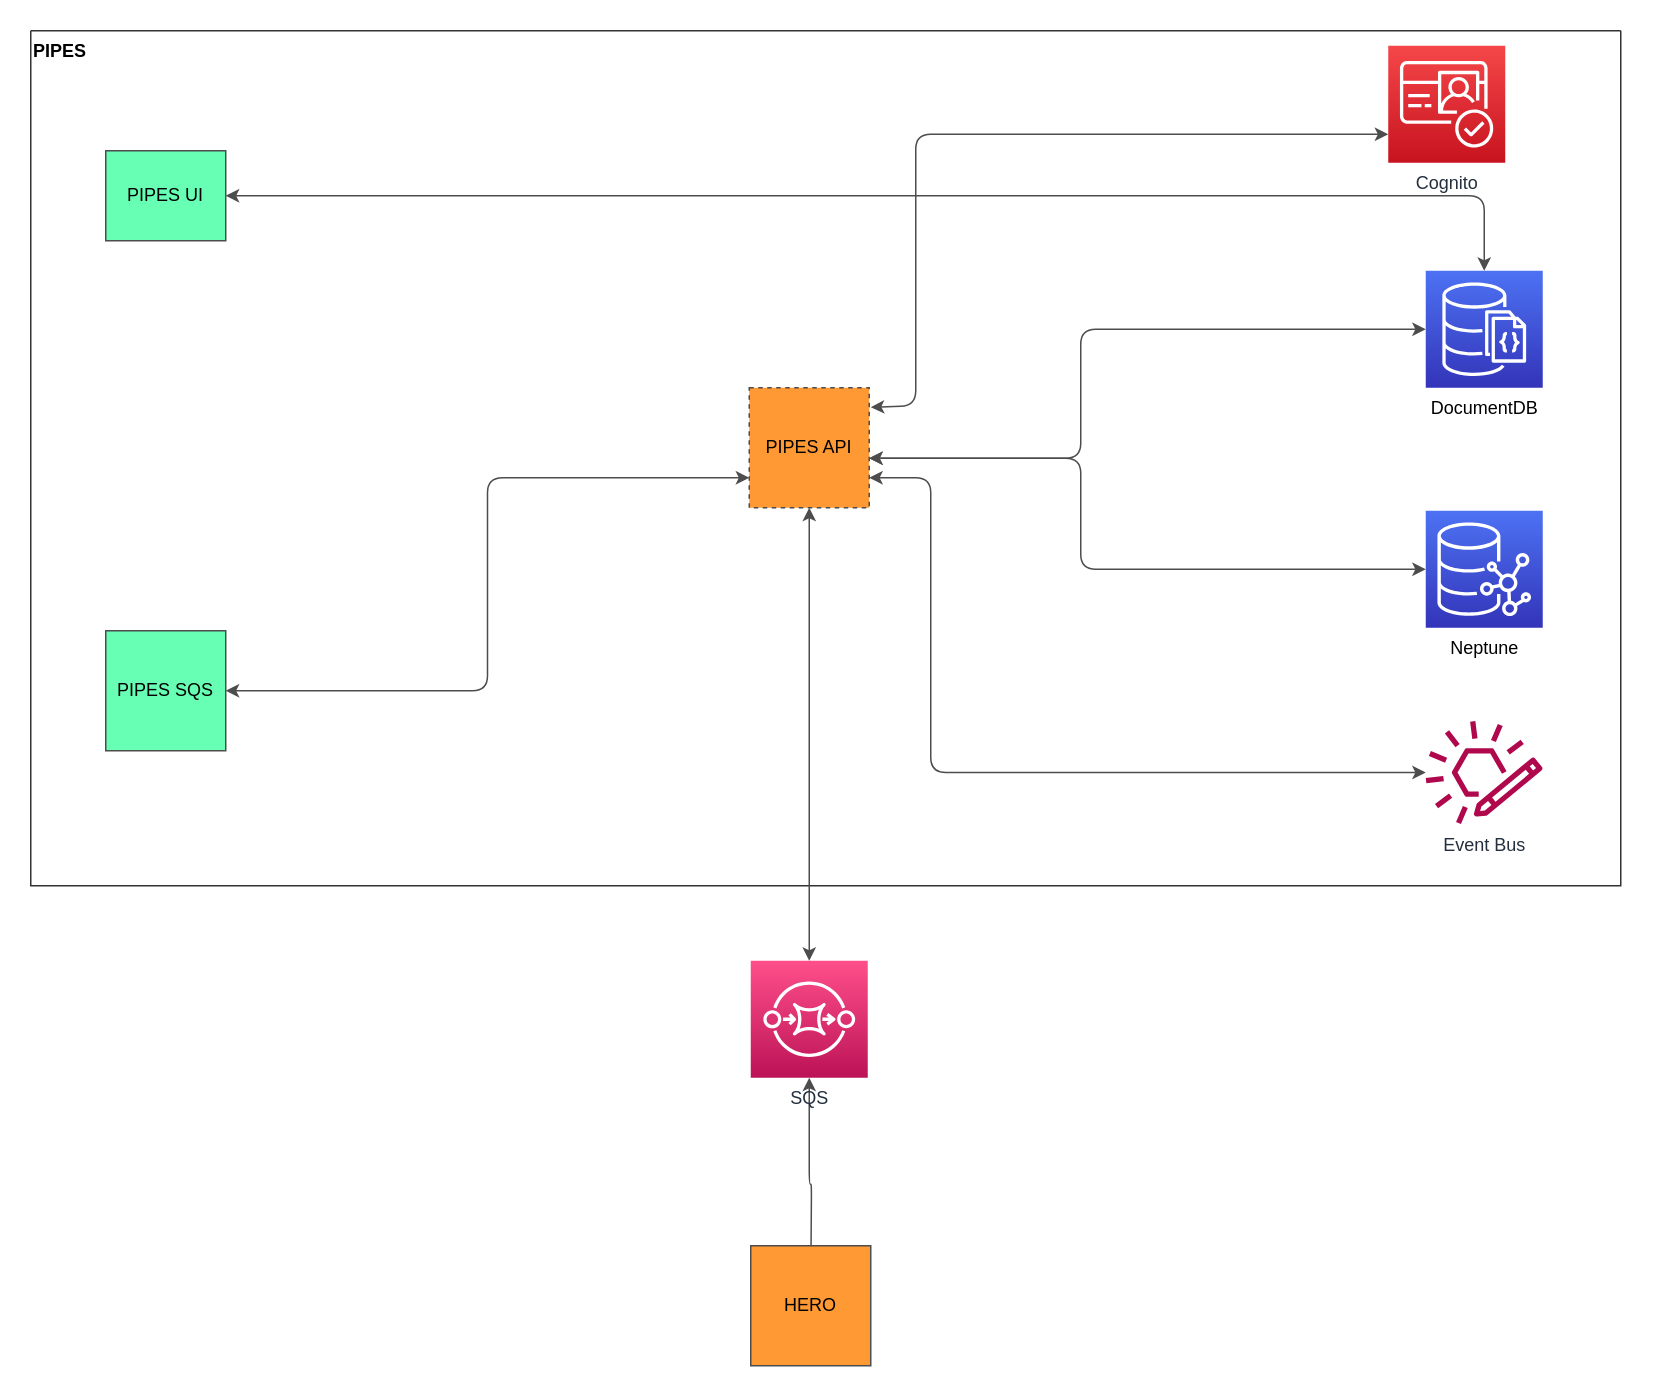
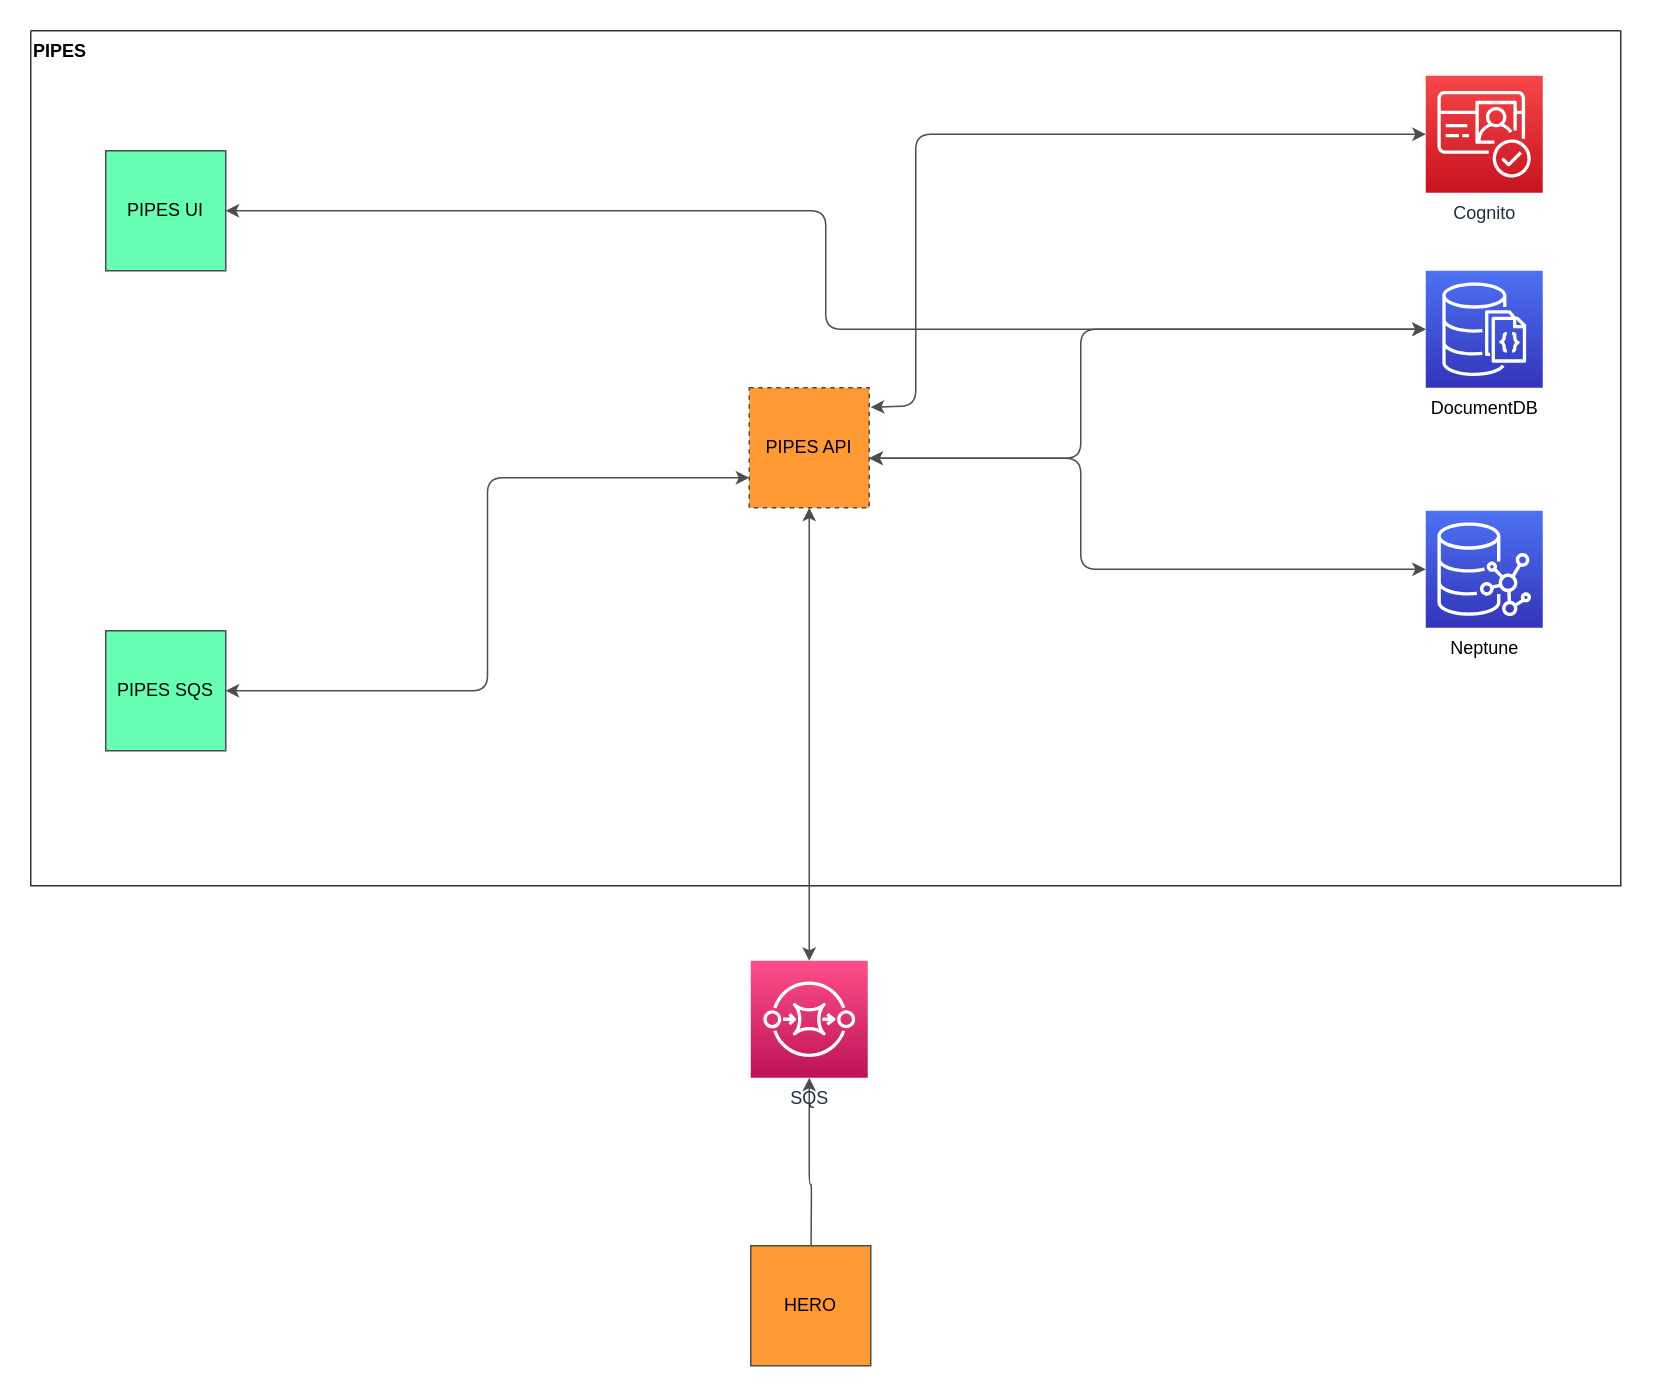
(1447, 104) -> (1484, 134)
(166, 196) -> (166, 211)
(1011, 773) -> none
(1484, 773) -> none
